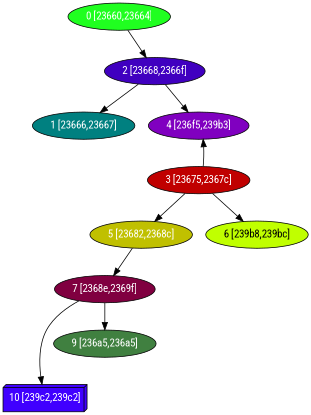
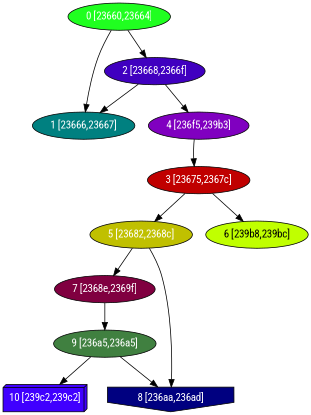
none -> (95, 66)
(204, 157) -> (194, 149)
(46, 332) -> (78, 368)
none -> (171, 398)
